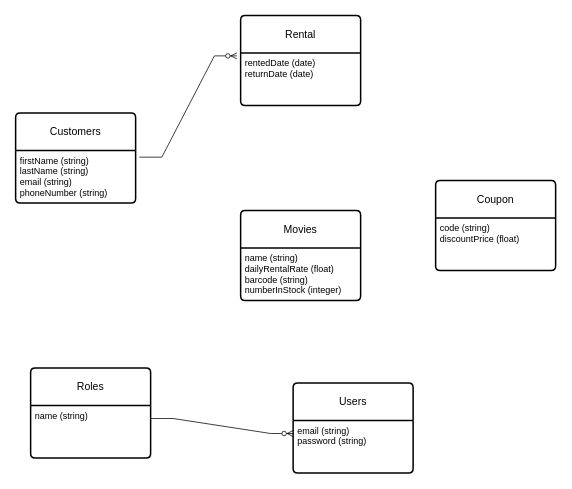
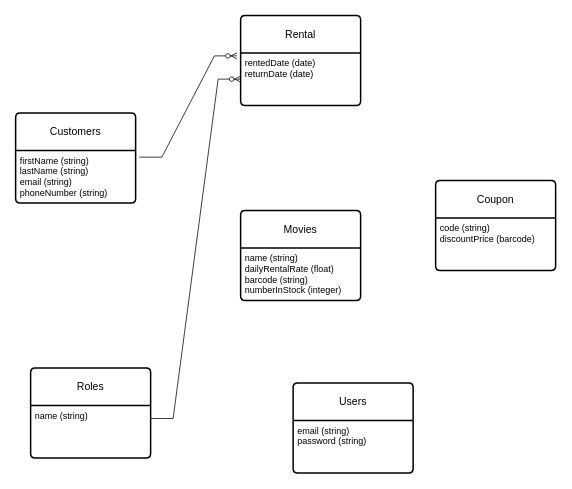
(488, 234) -> (494, 234)
(230, 427) -> (197, 240)
